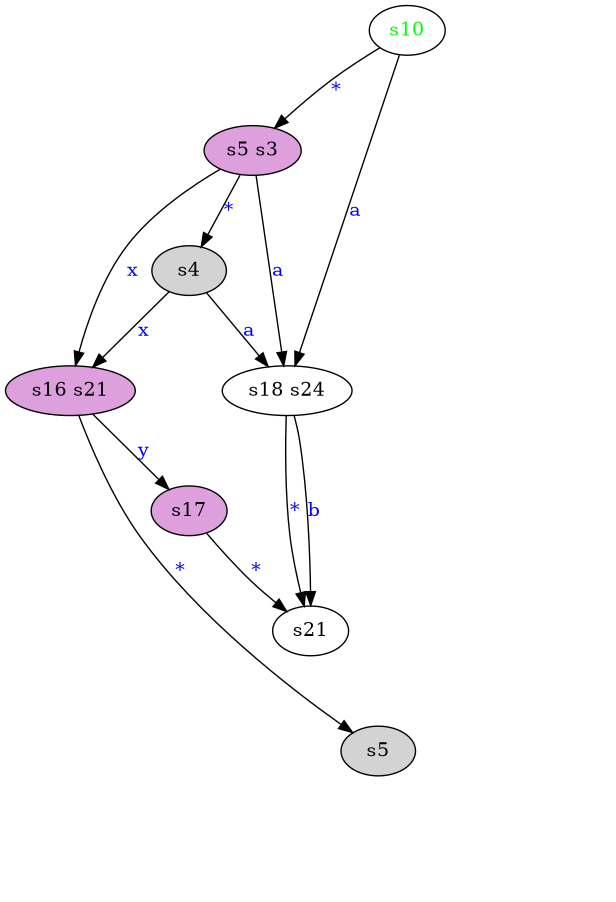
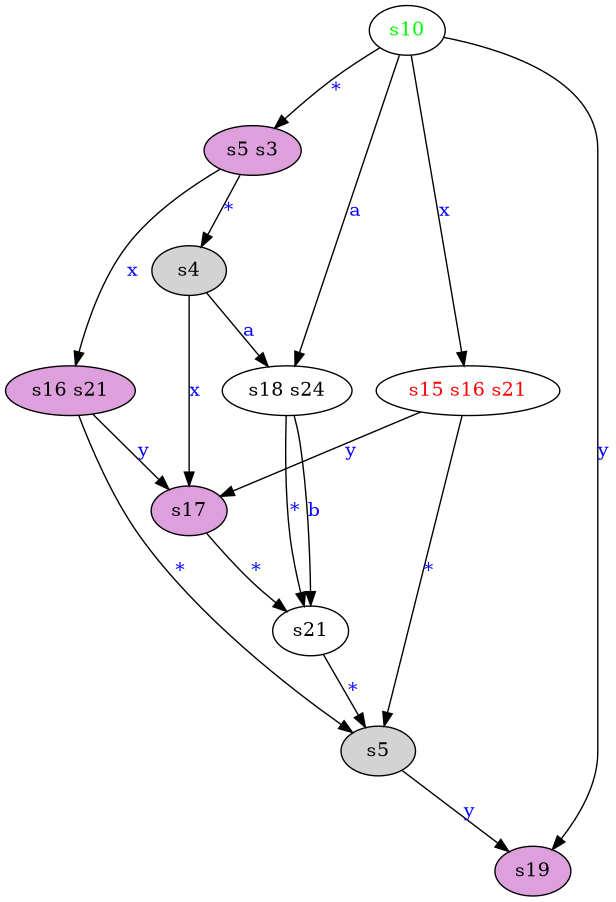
(269, 264) -> none
(136, 325) -> (189, 384)
none -> (468, 391)
none -> (341, 685)
none -> (533, 871)
